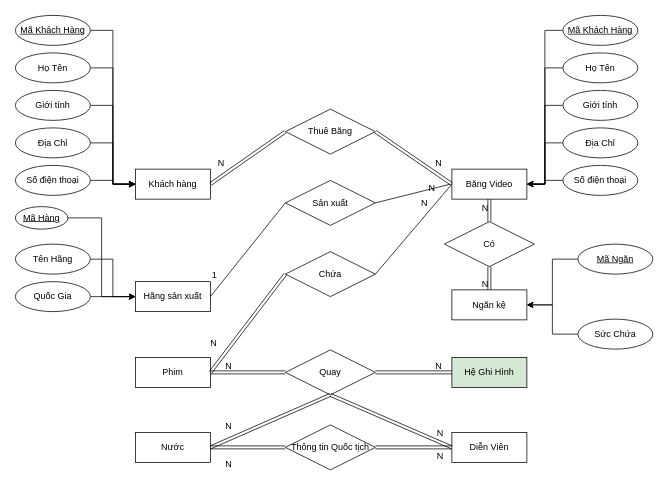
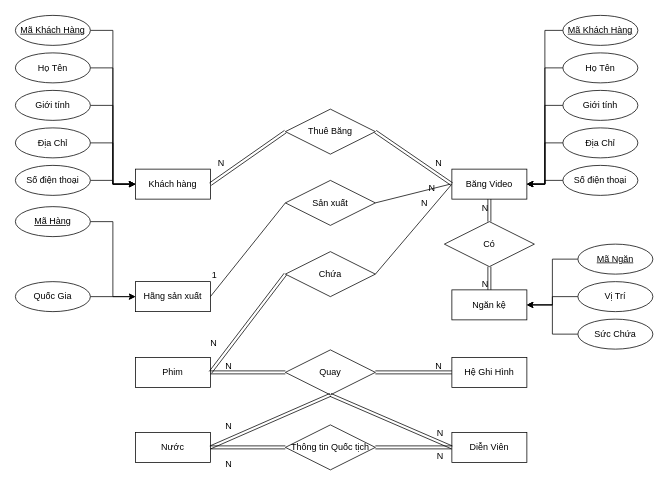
(42, 218) -> (53, 222)
(53, 259) -> none
(99, 259) -> none
none -> (567, 297)
none -> (615, 297)
(489, 372) -> (489, 372)
